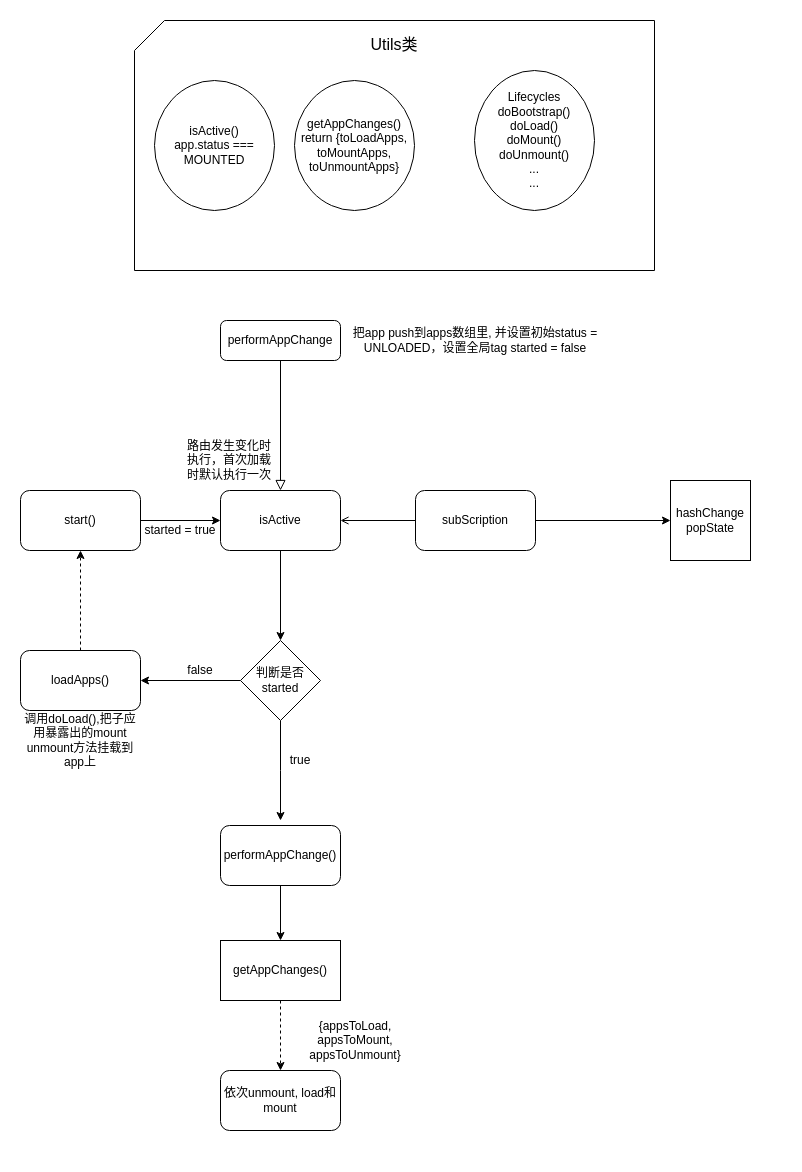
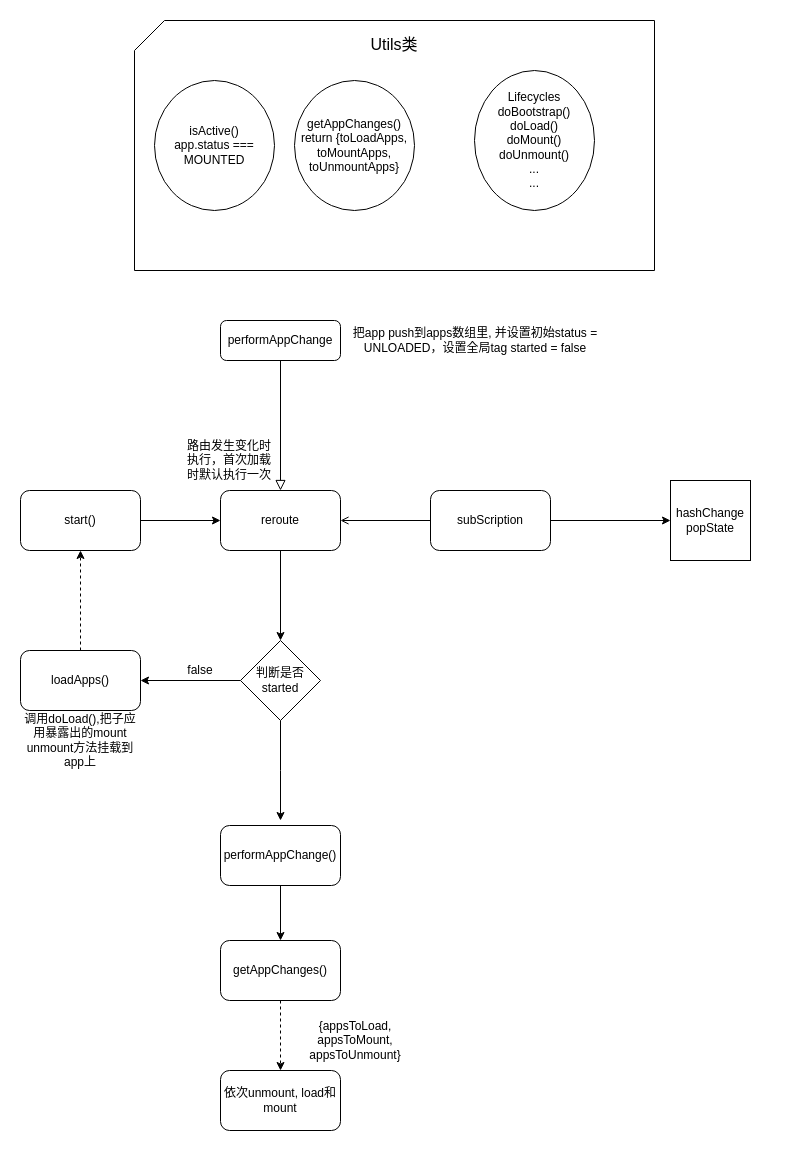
(281, 521) -> (281, 521)
(476, 521) -> (491, 521)
(181, 531) -> none
(301, 761) -> none
(281, 971) -> (281, 971)
